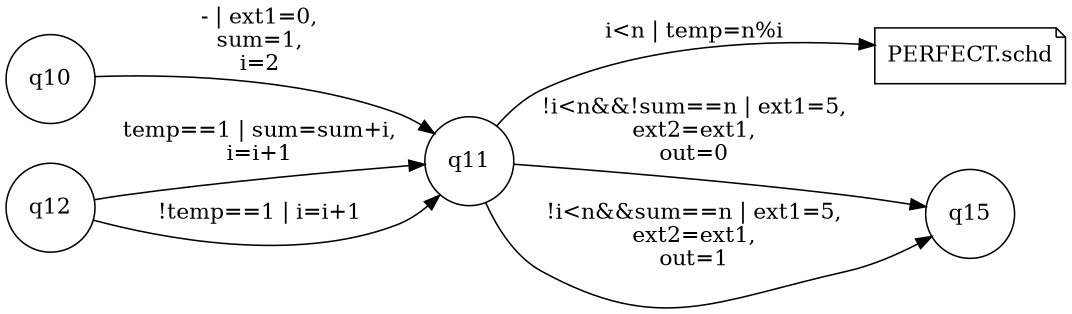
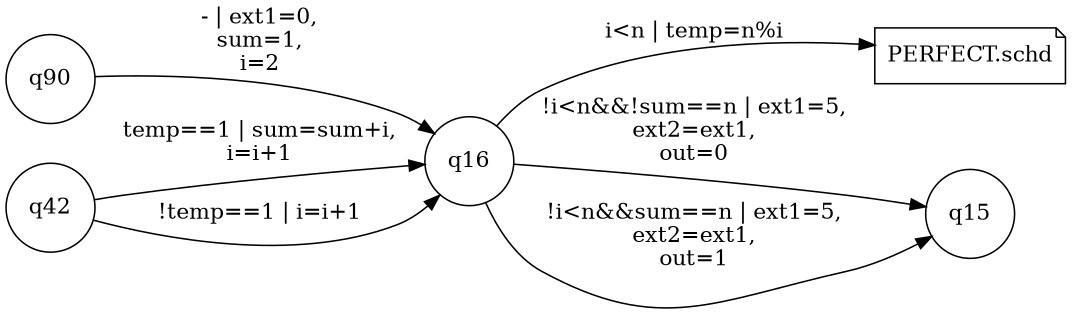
(51, 79) -> (51, 79)
(469, 161) -> (469, 161)
(51, 208) -> (51, 208)
